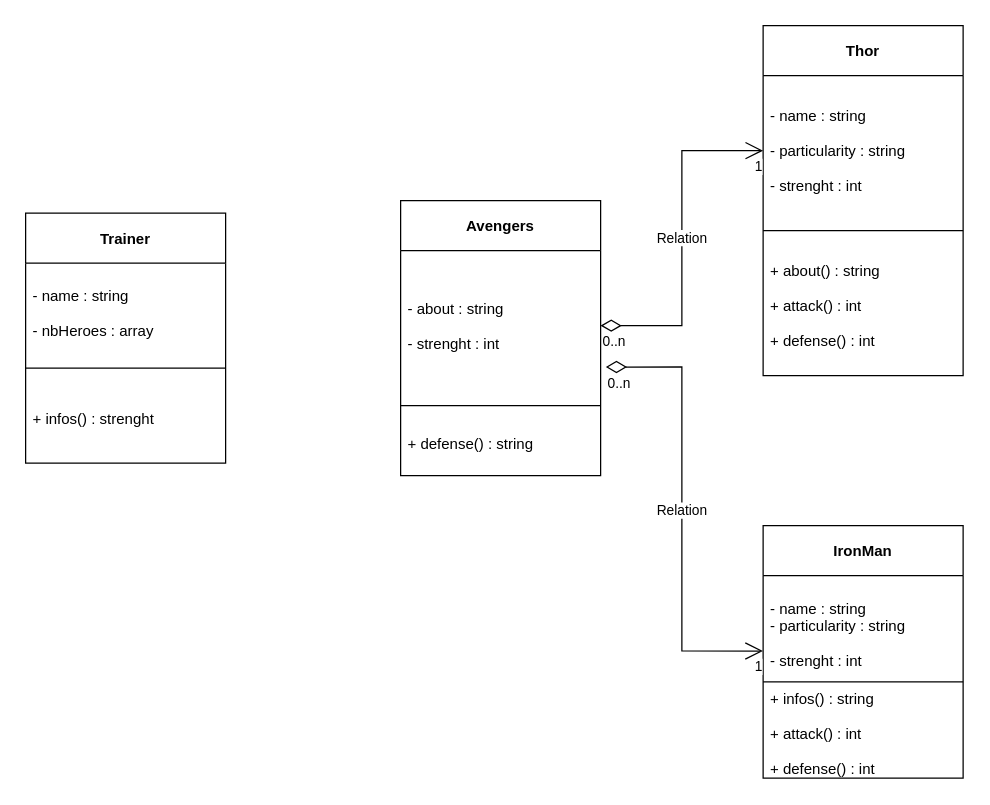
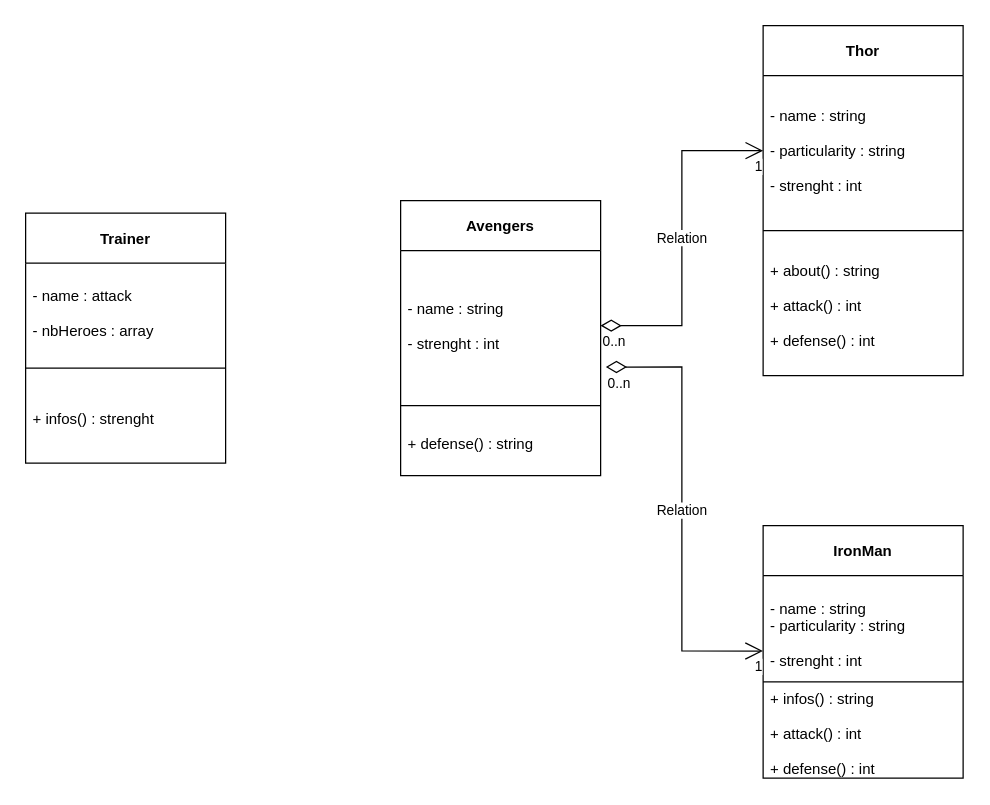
(86, 296) -> (88, 296)
(465, 309) -> (461, 309)
